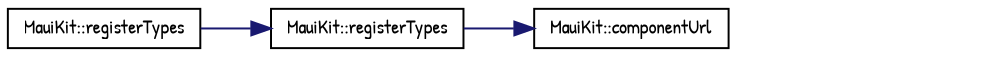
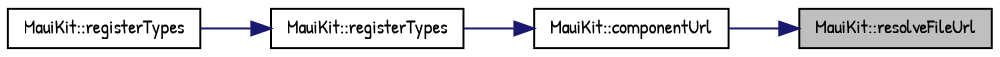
none -> (896, 28)
